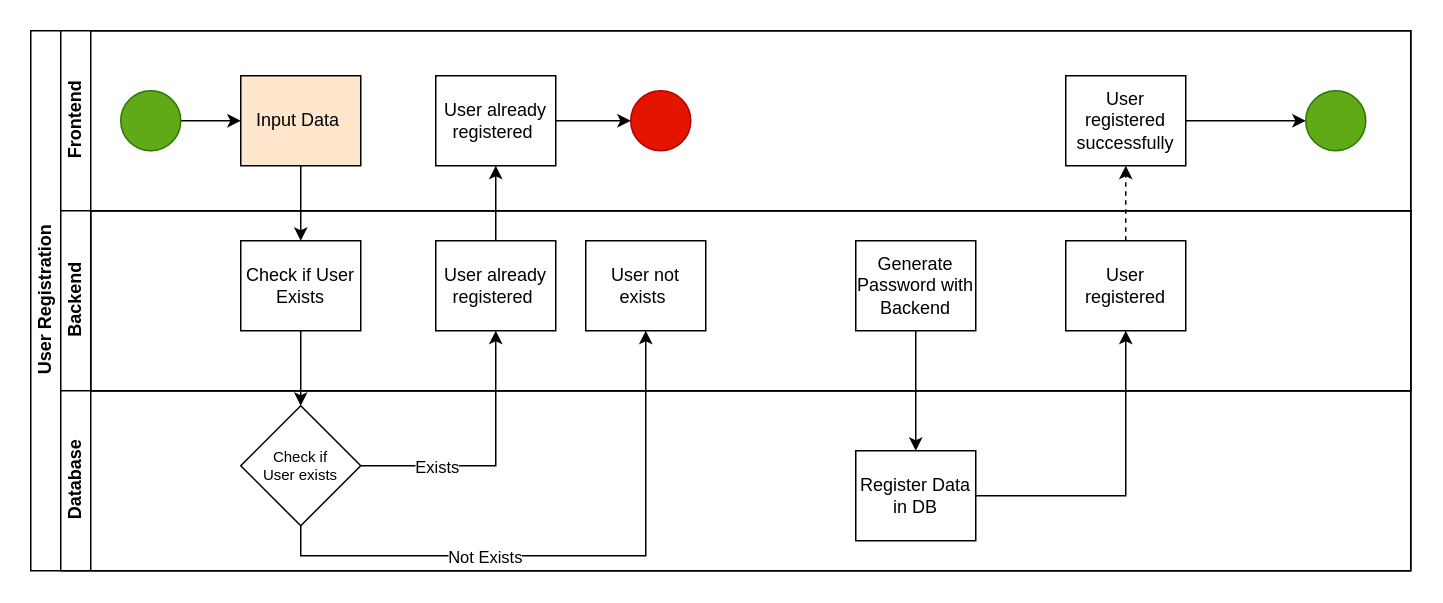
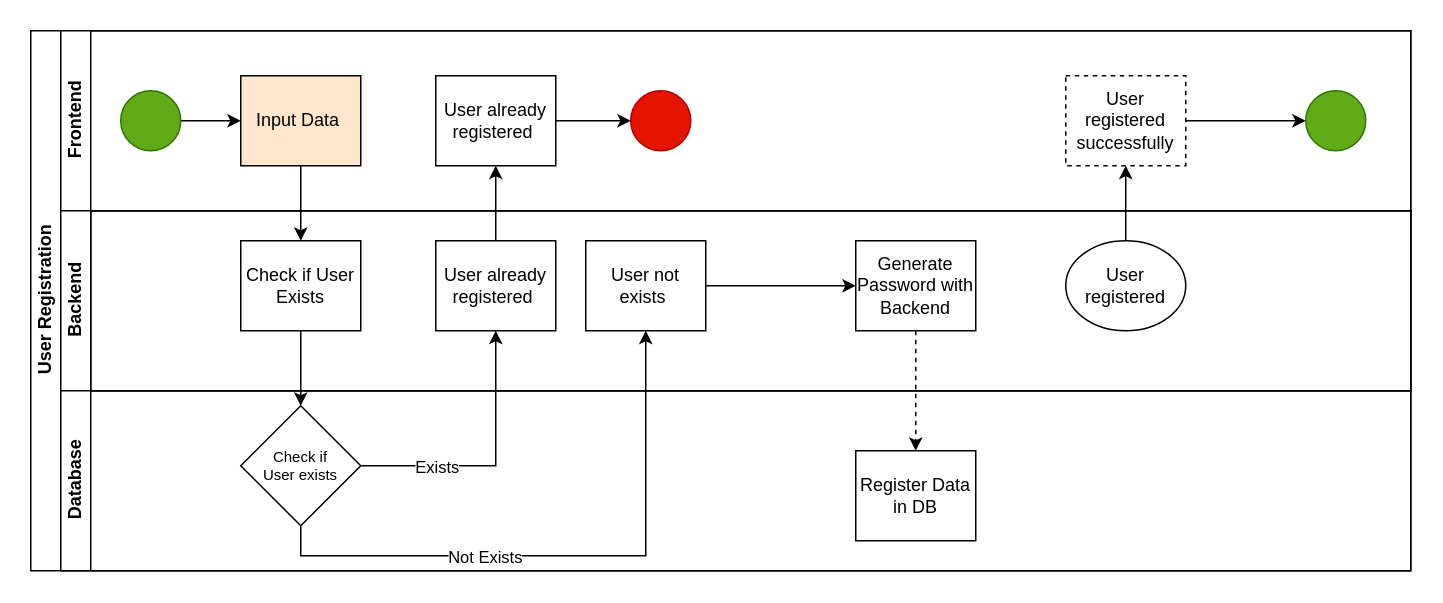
(1126, 121) -> (1126, 121)
(1126, 207) -> (1126, 207)
none -> (776, 286)
(1126, 286) -> (1126, 286)
(916, 386) -> (916, 386)
(1126, 494) -> none
